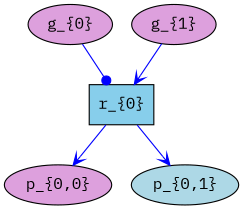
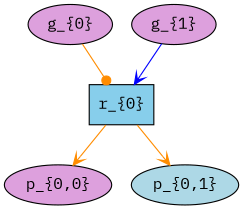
(93, 60) -> (93, 60)
(93, 141) -> (93, 141)
(150, 141) -> (150, 141)
